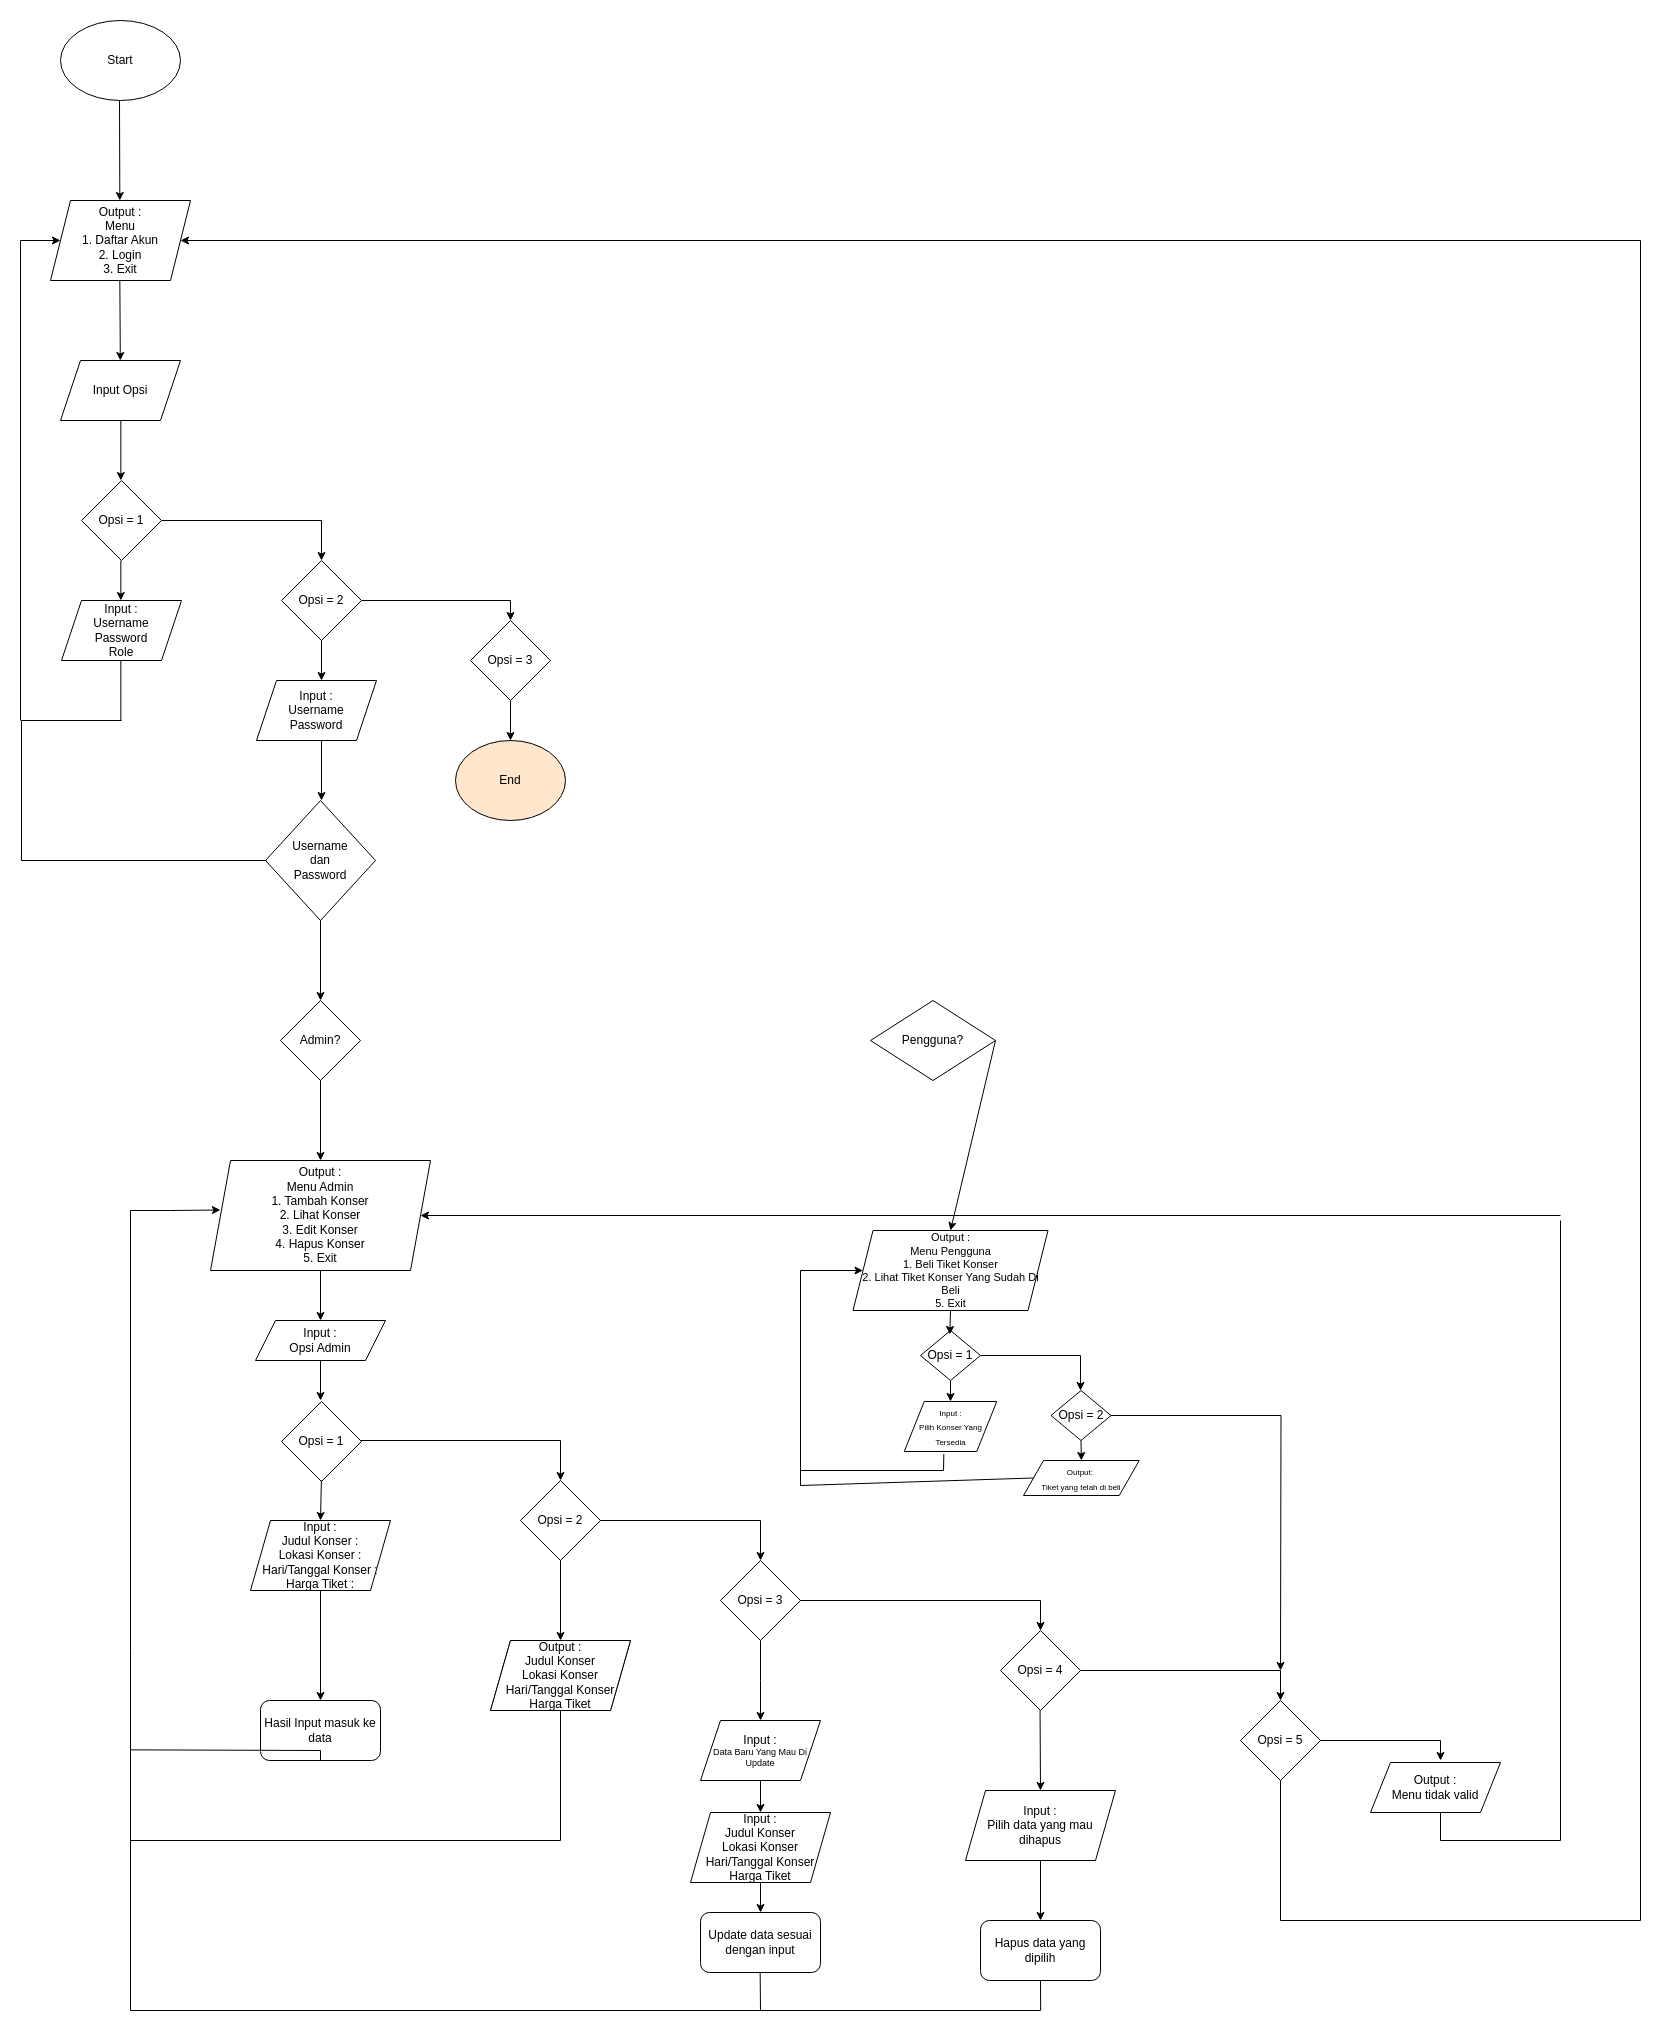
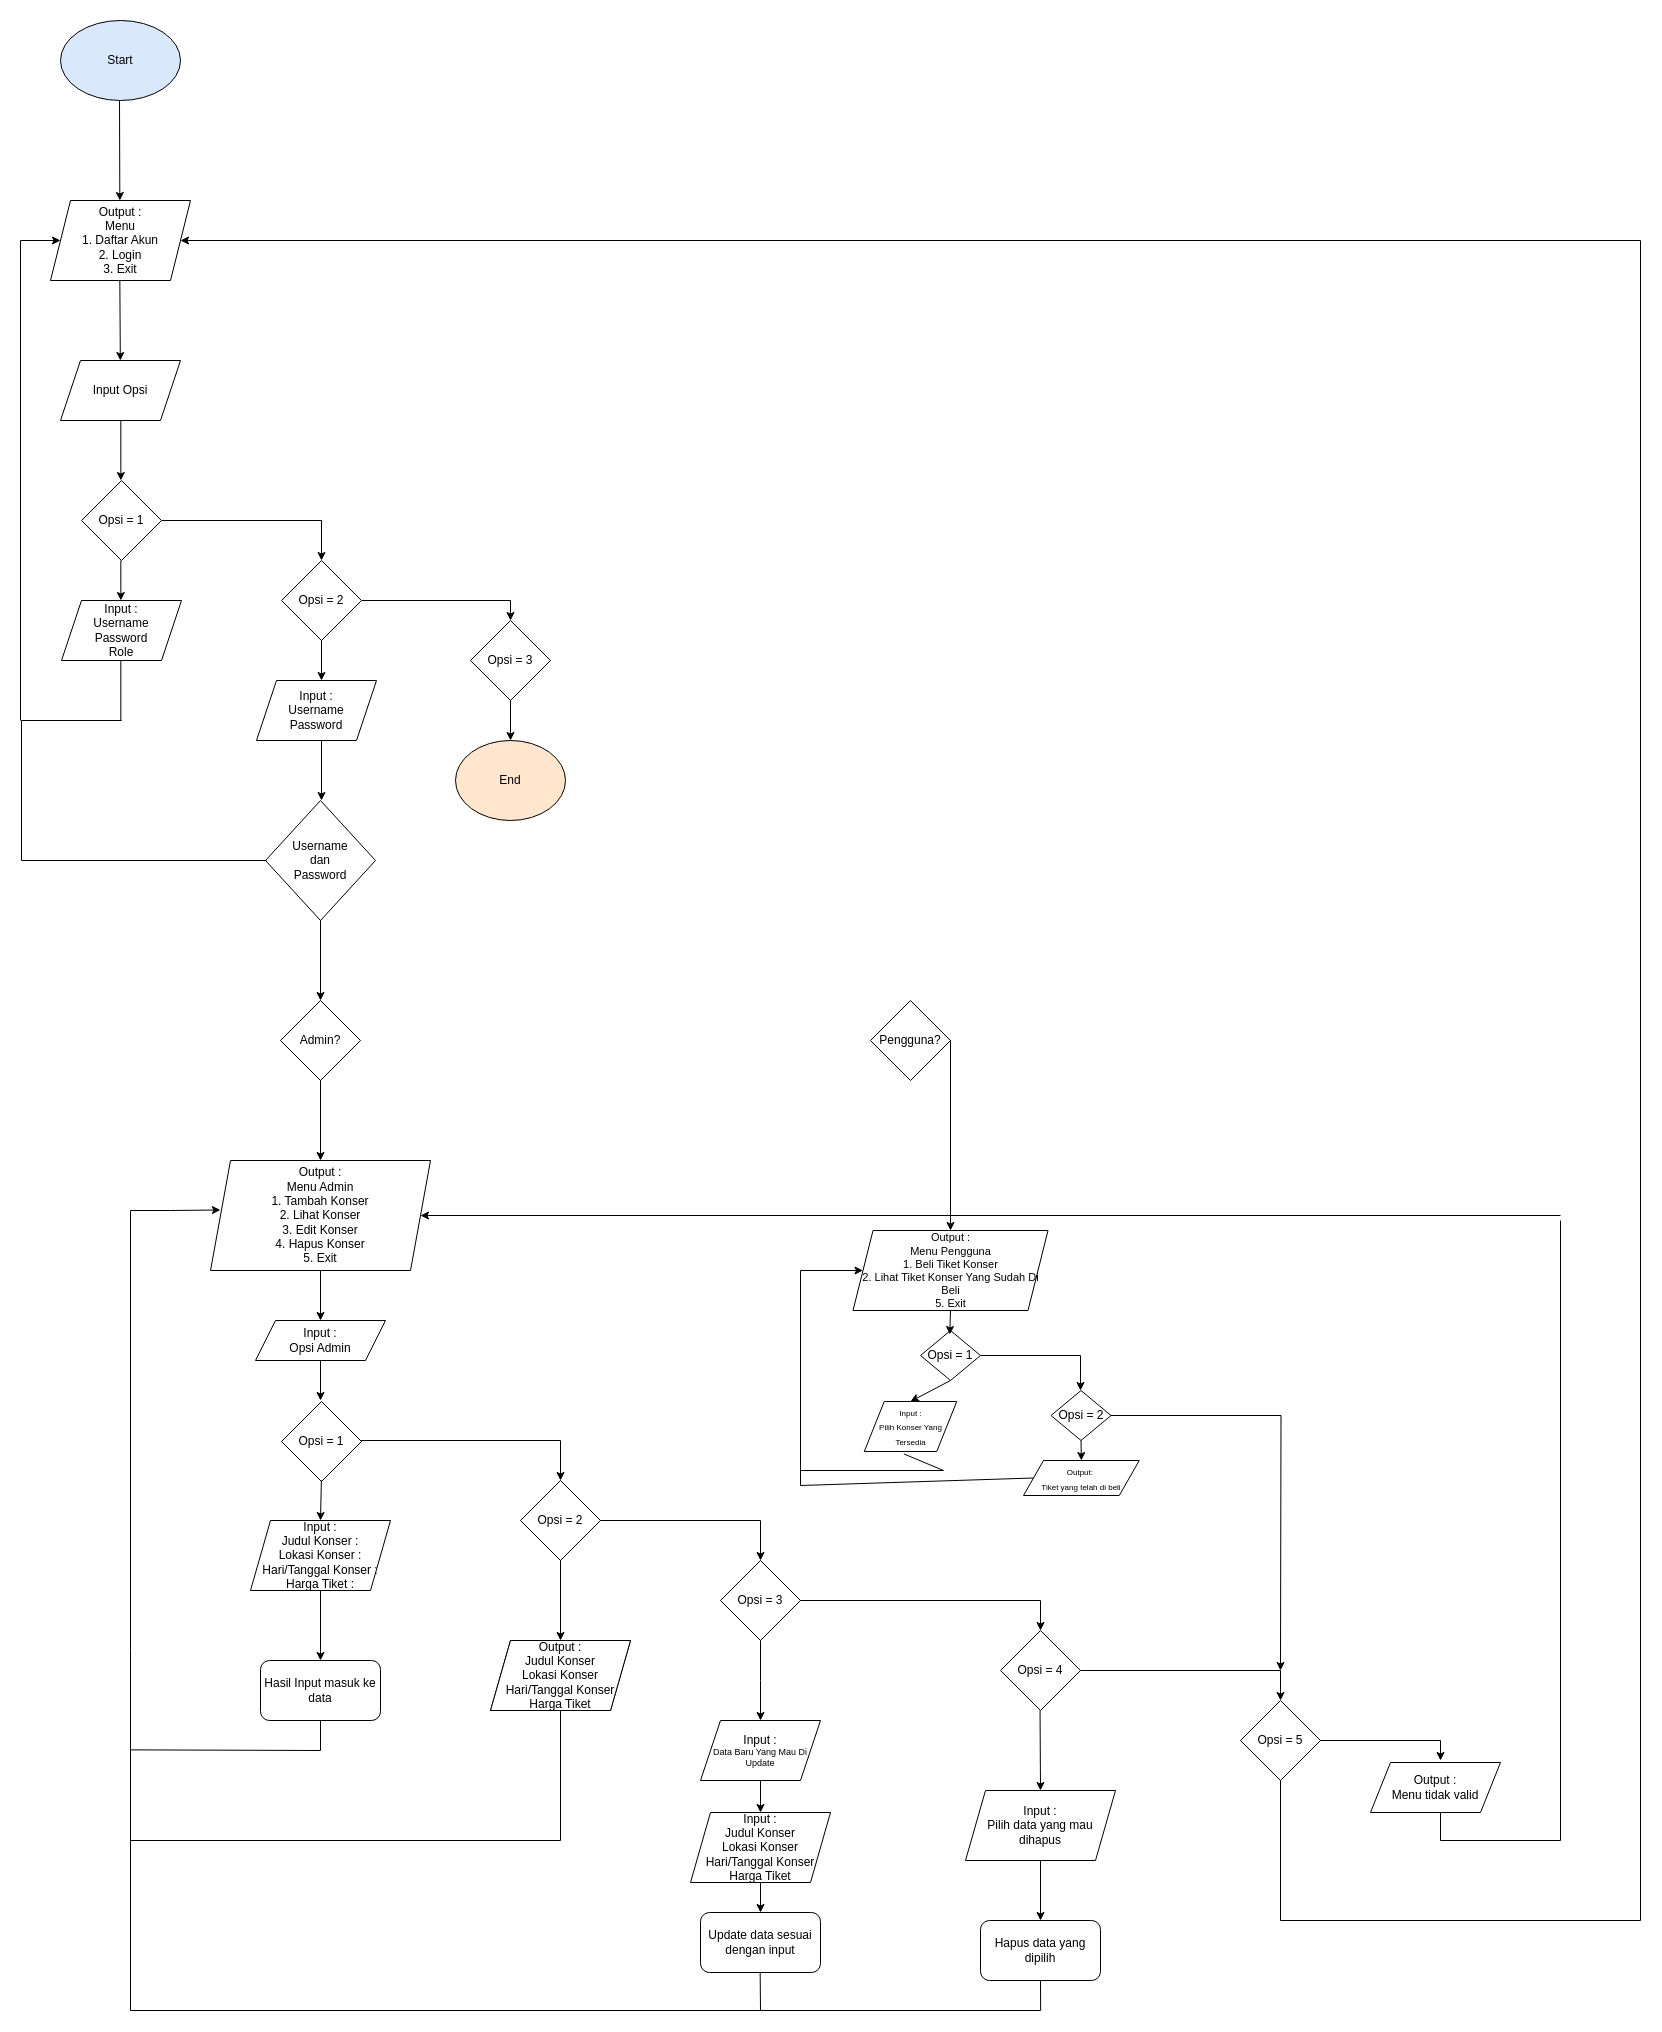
(121, 61) -> (121, 61)
(933, 1041) -> (911, 1041)
(951, 1427) -> (911, 1427)
(321, 1731) -> (321, 1691)
